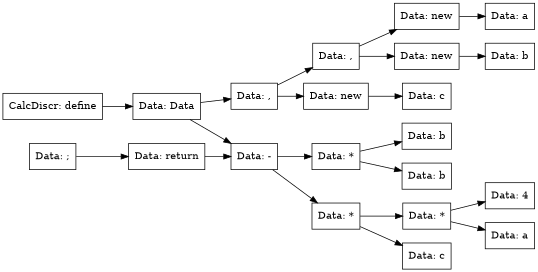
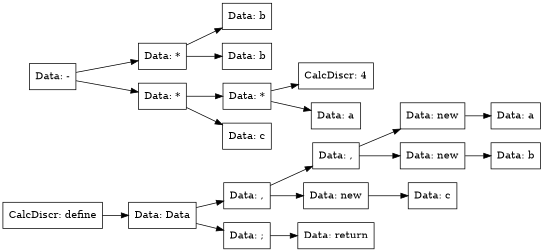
(207, 130) -> (206, 226)
(214, 157) -> none
(510, 196) -> (336, 76)
